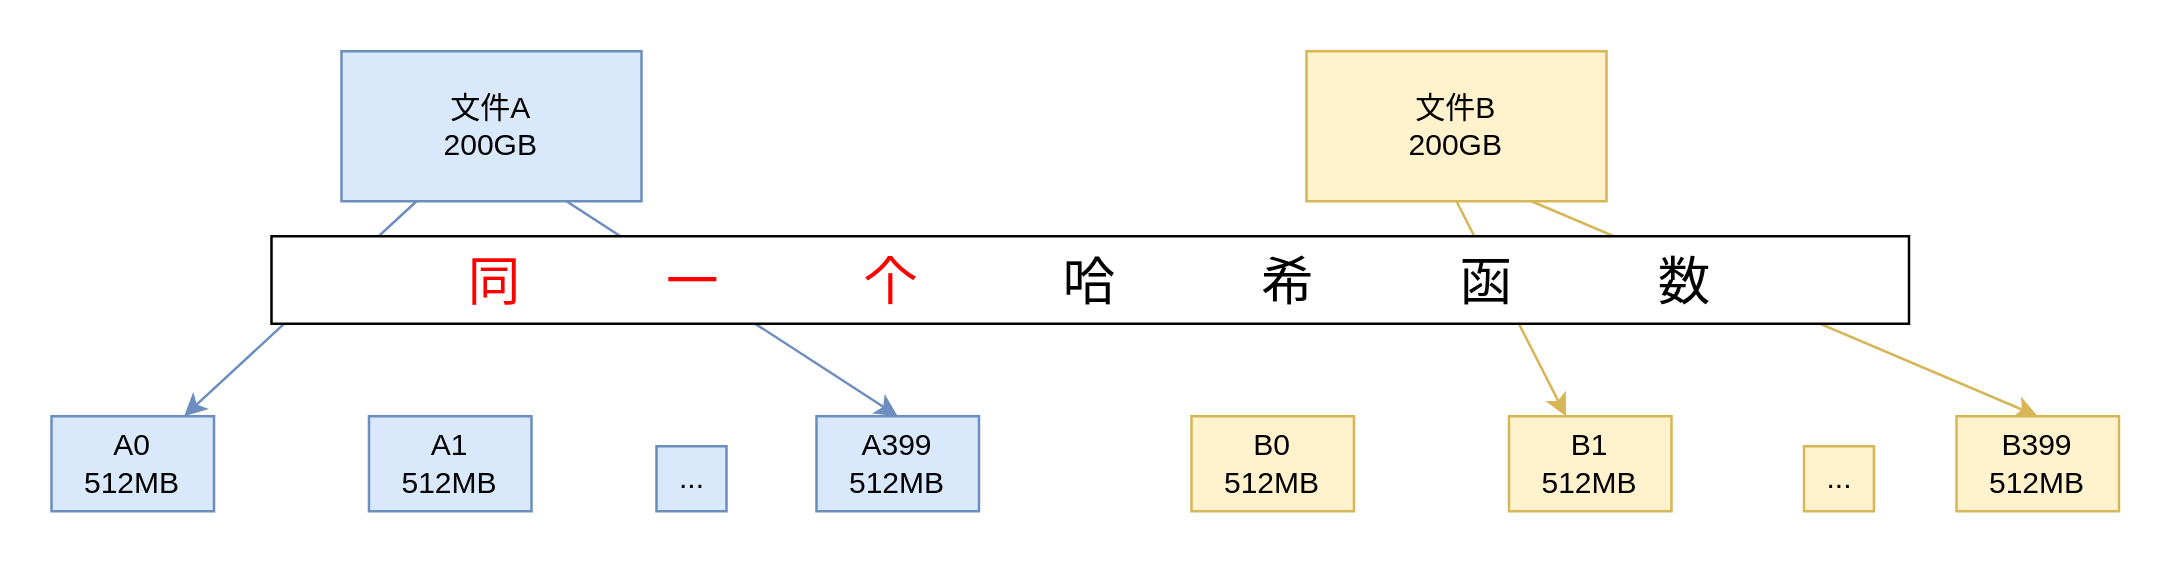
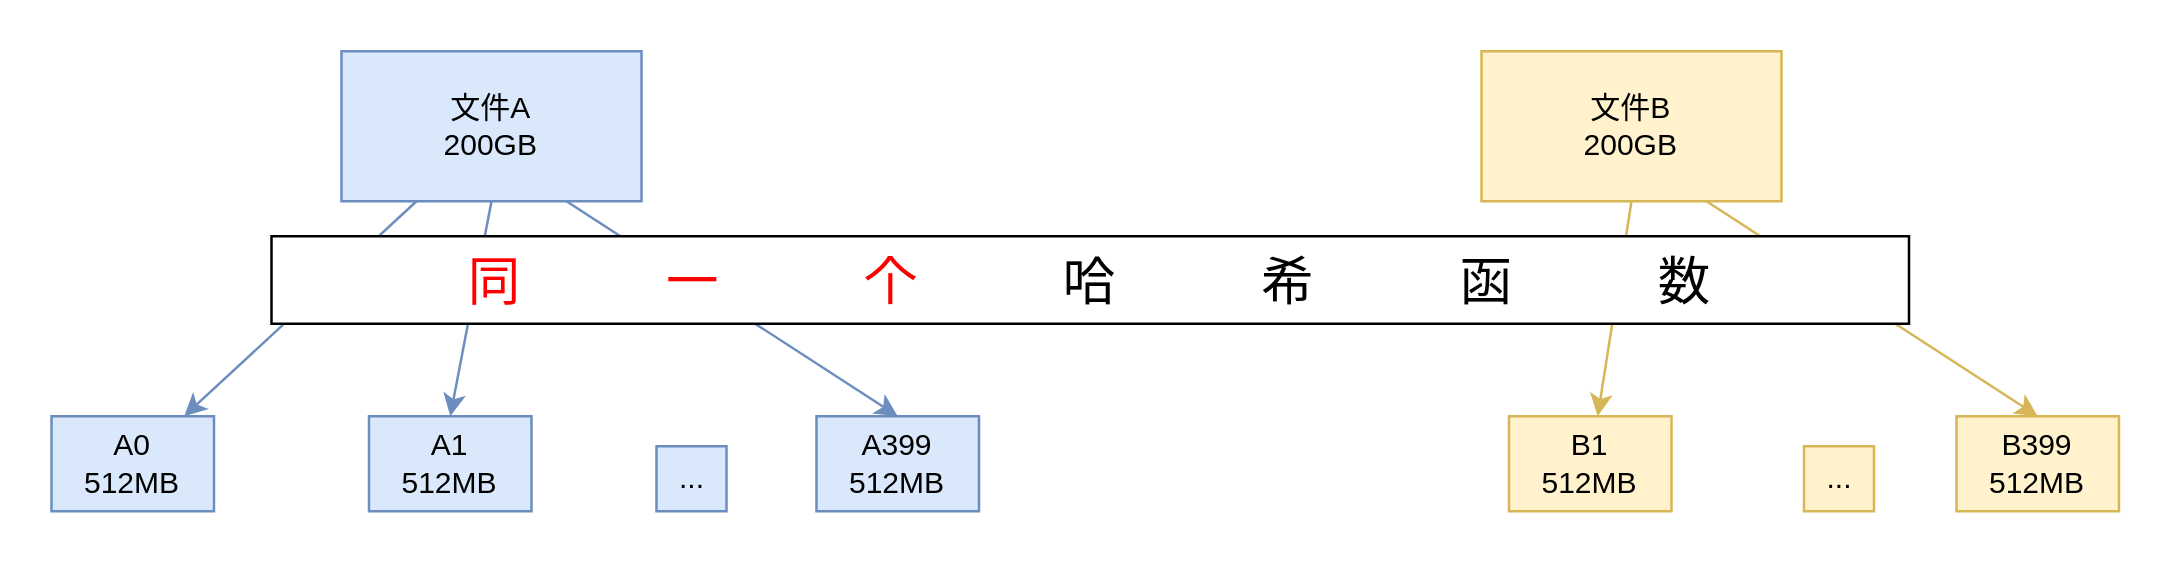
(1456, 126) -> (1631, 126)
none -> (461, 361)
(1273, 464) -> none
